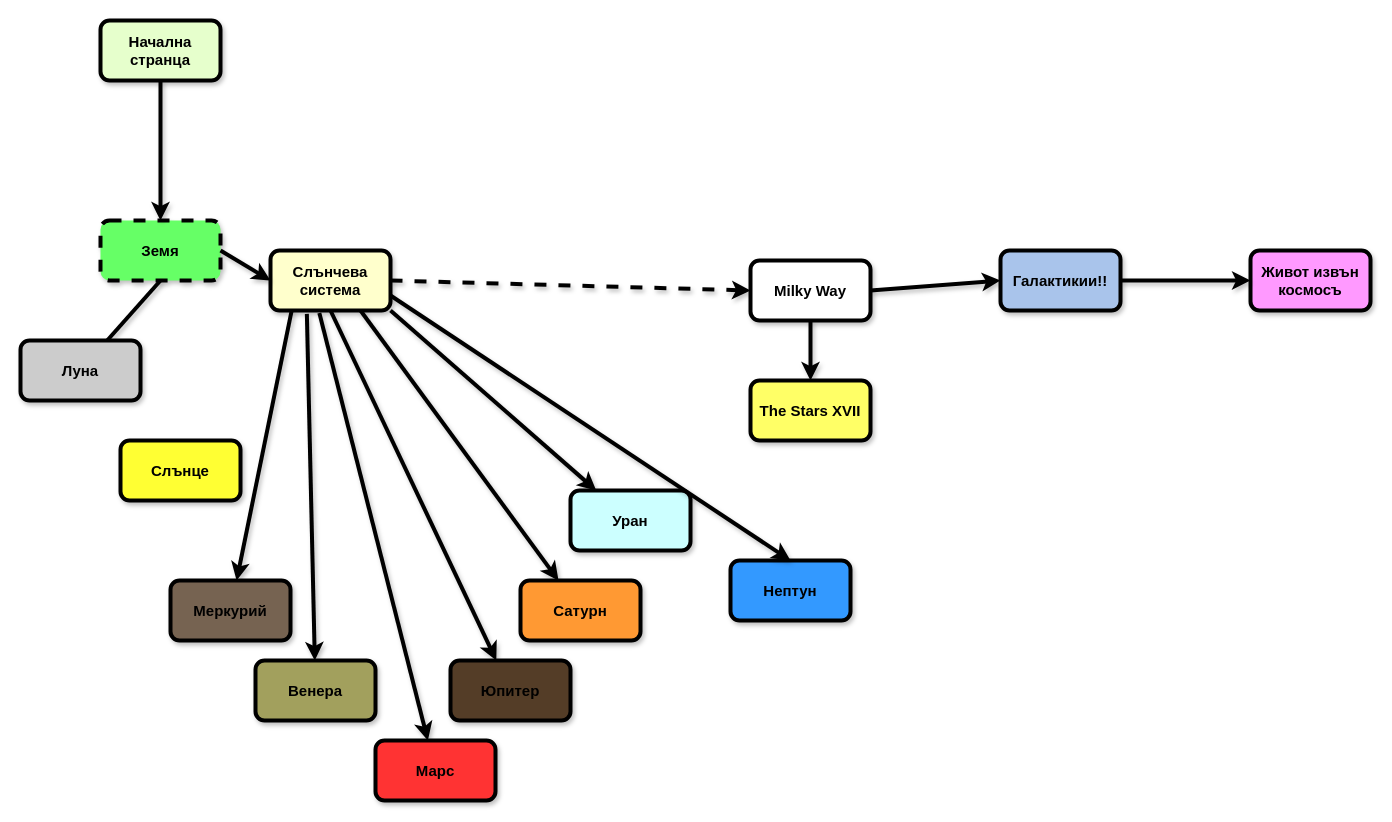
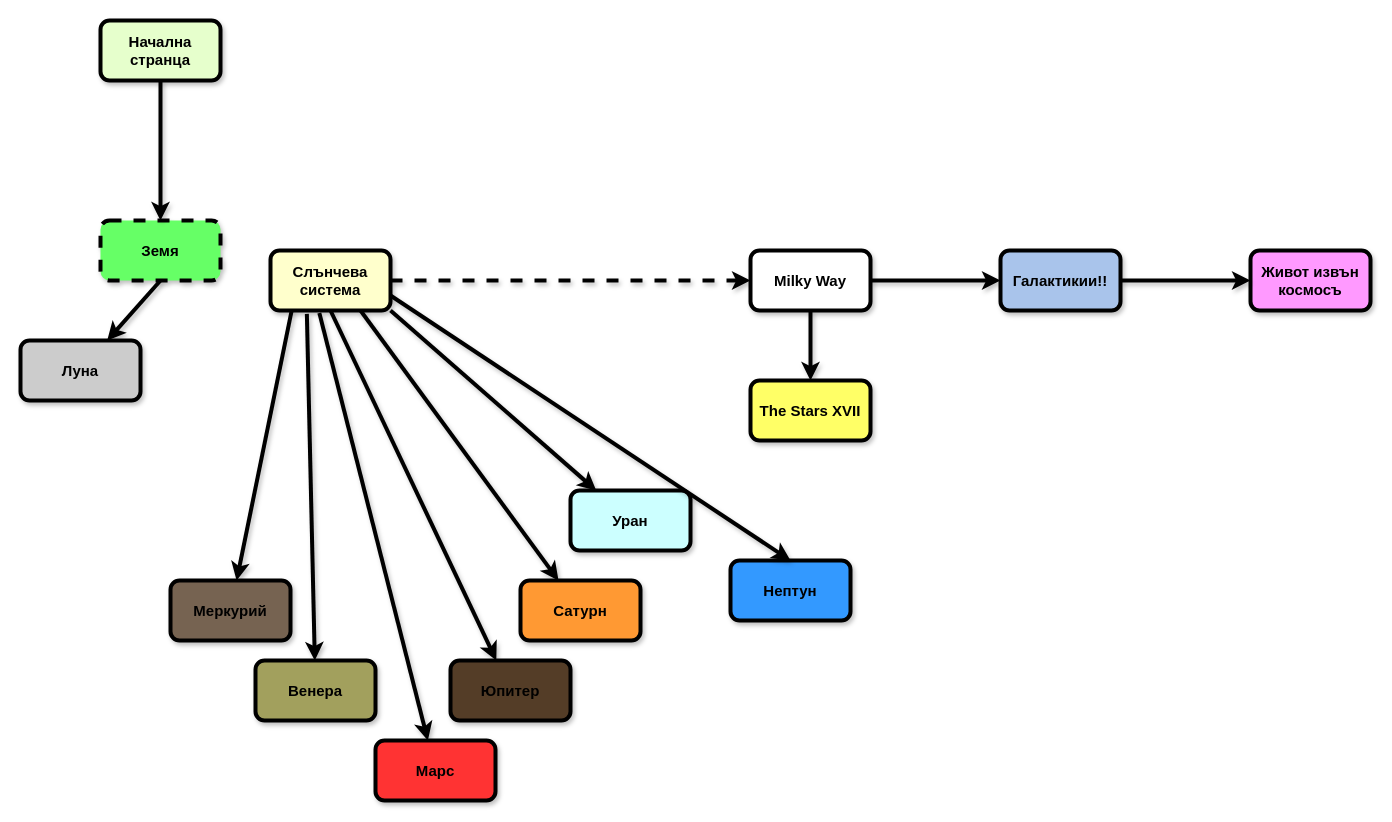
(240, 262) -> none
(811, 291) -> (811, 281)
(113, 334) -> (116, 330)
(181, 471) -> none
